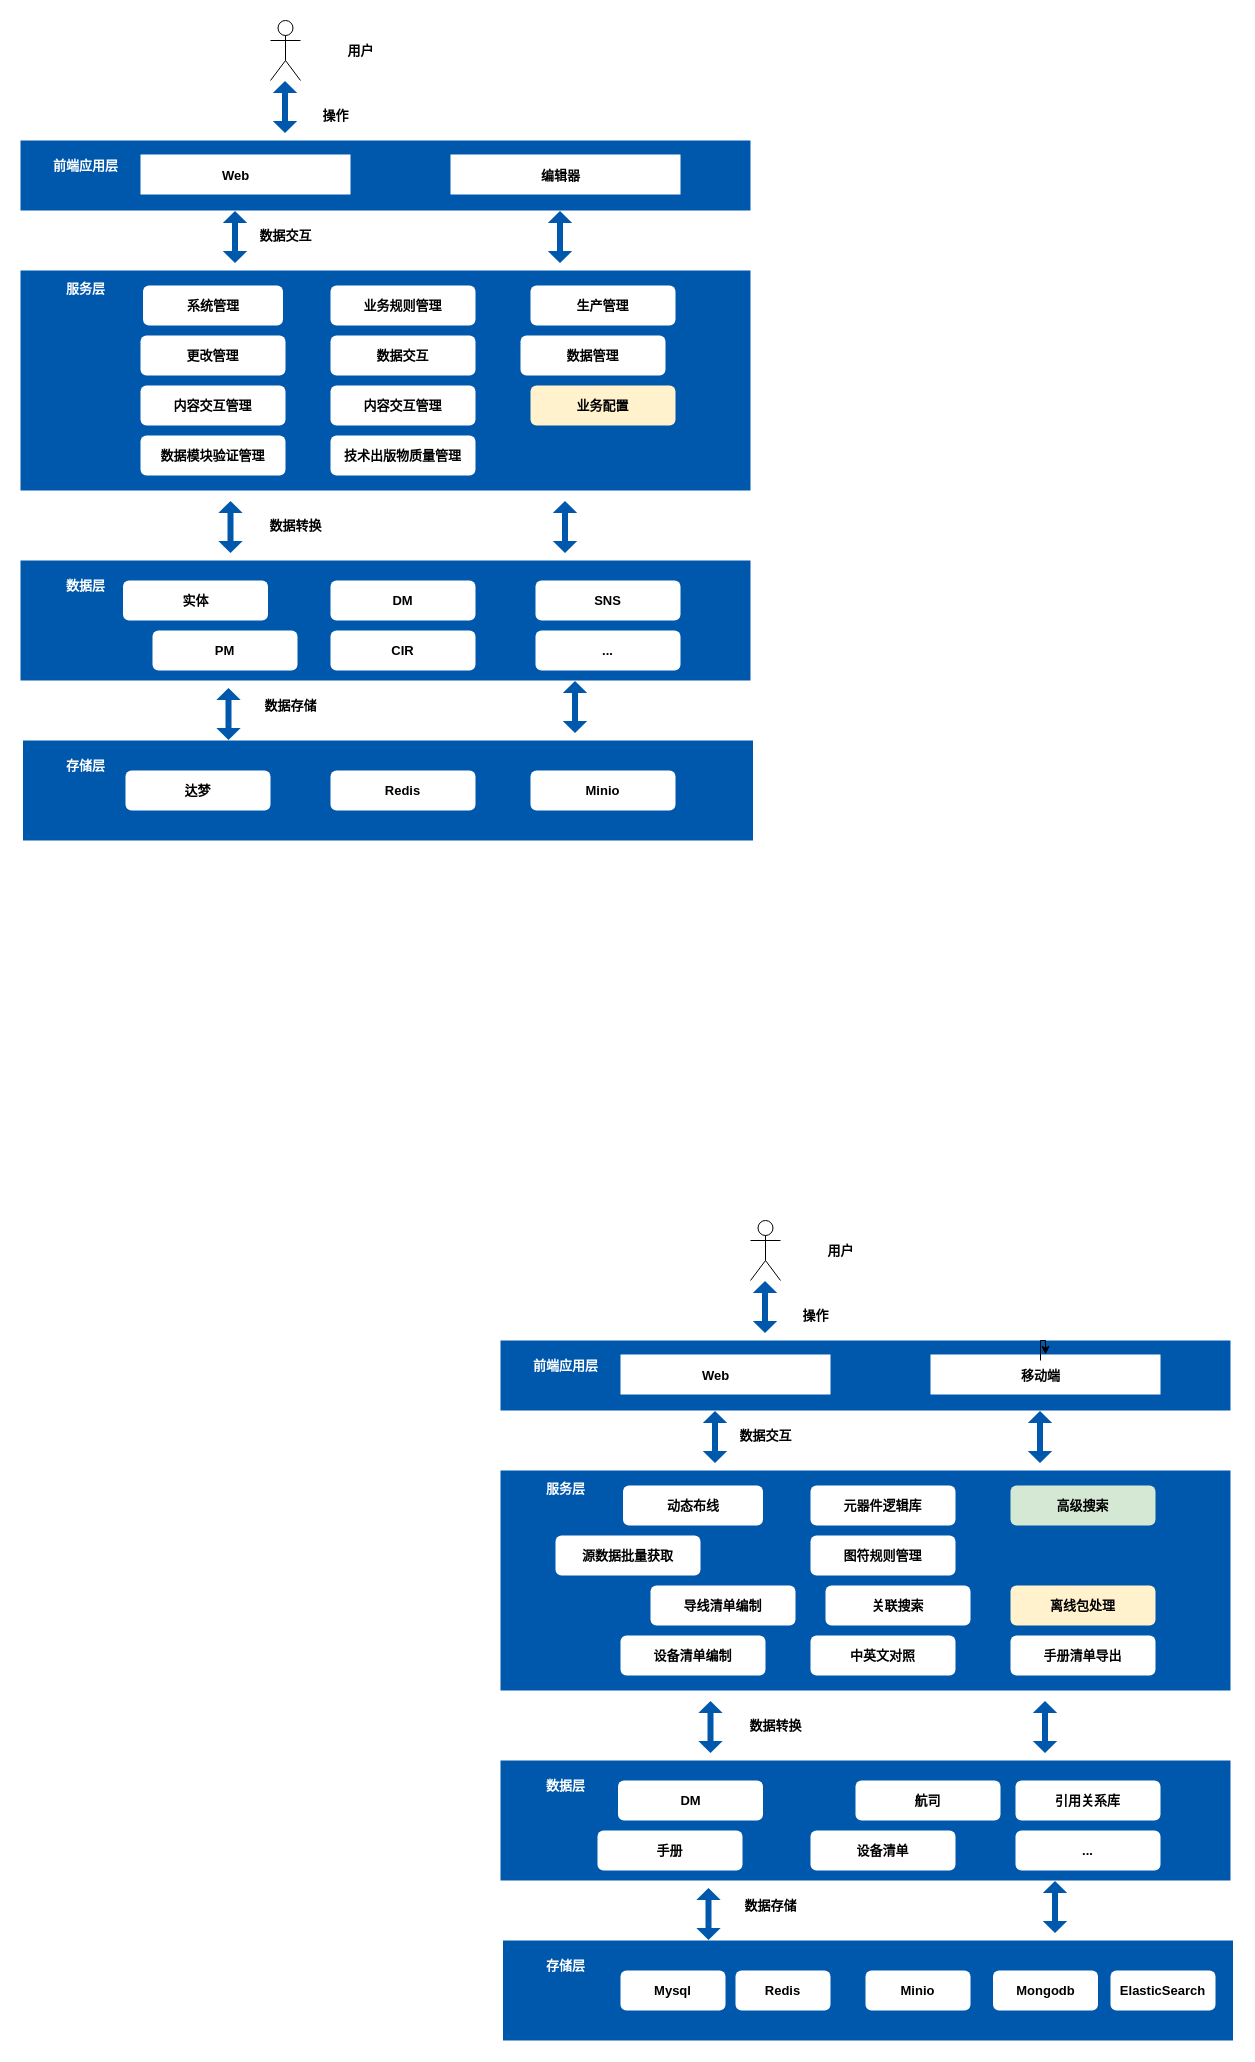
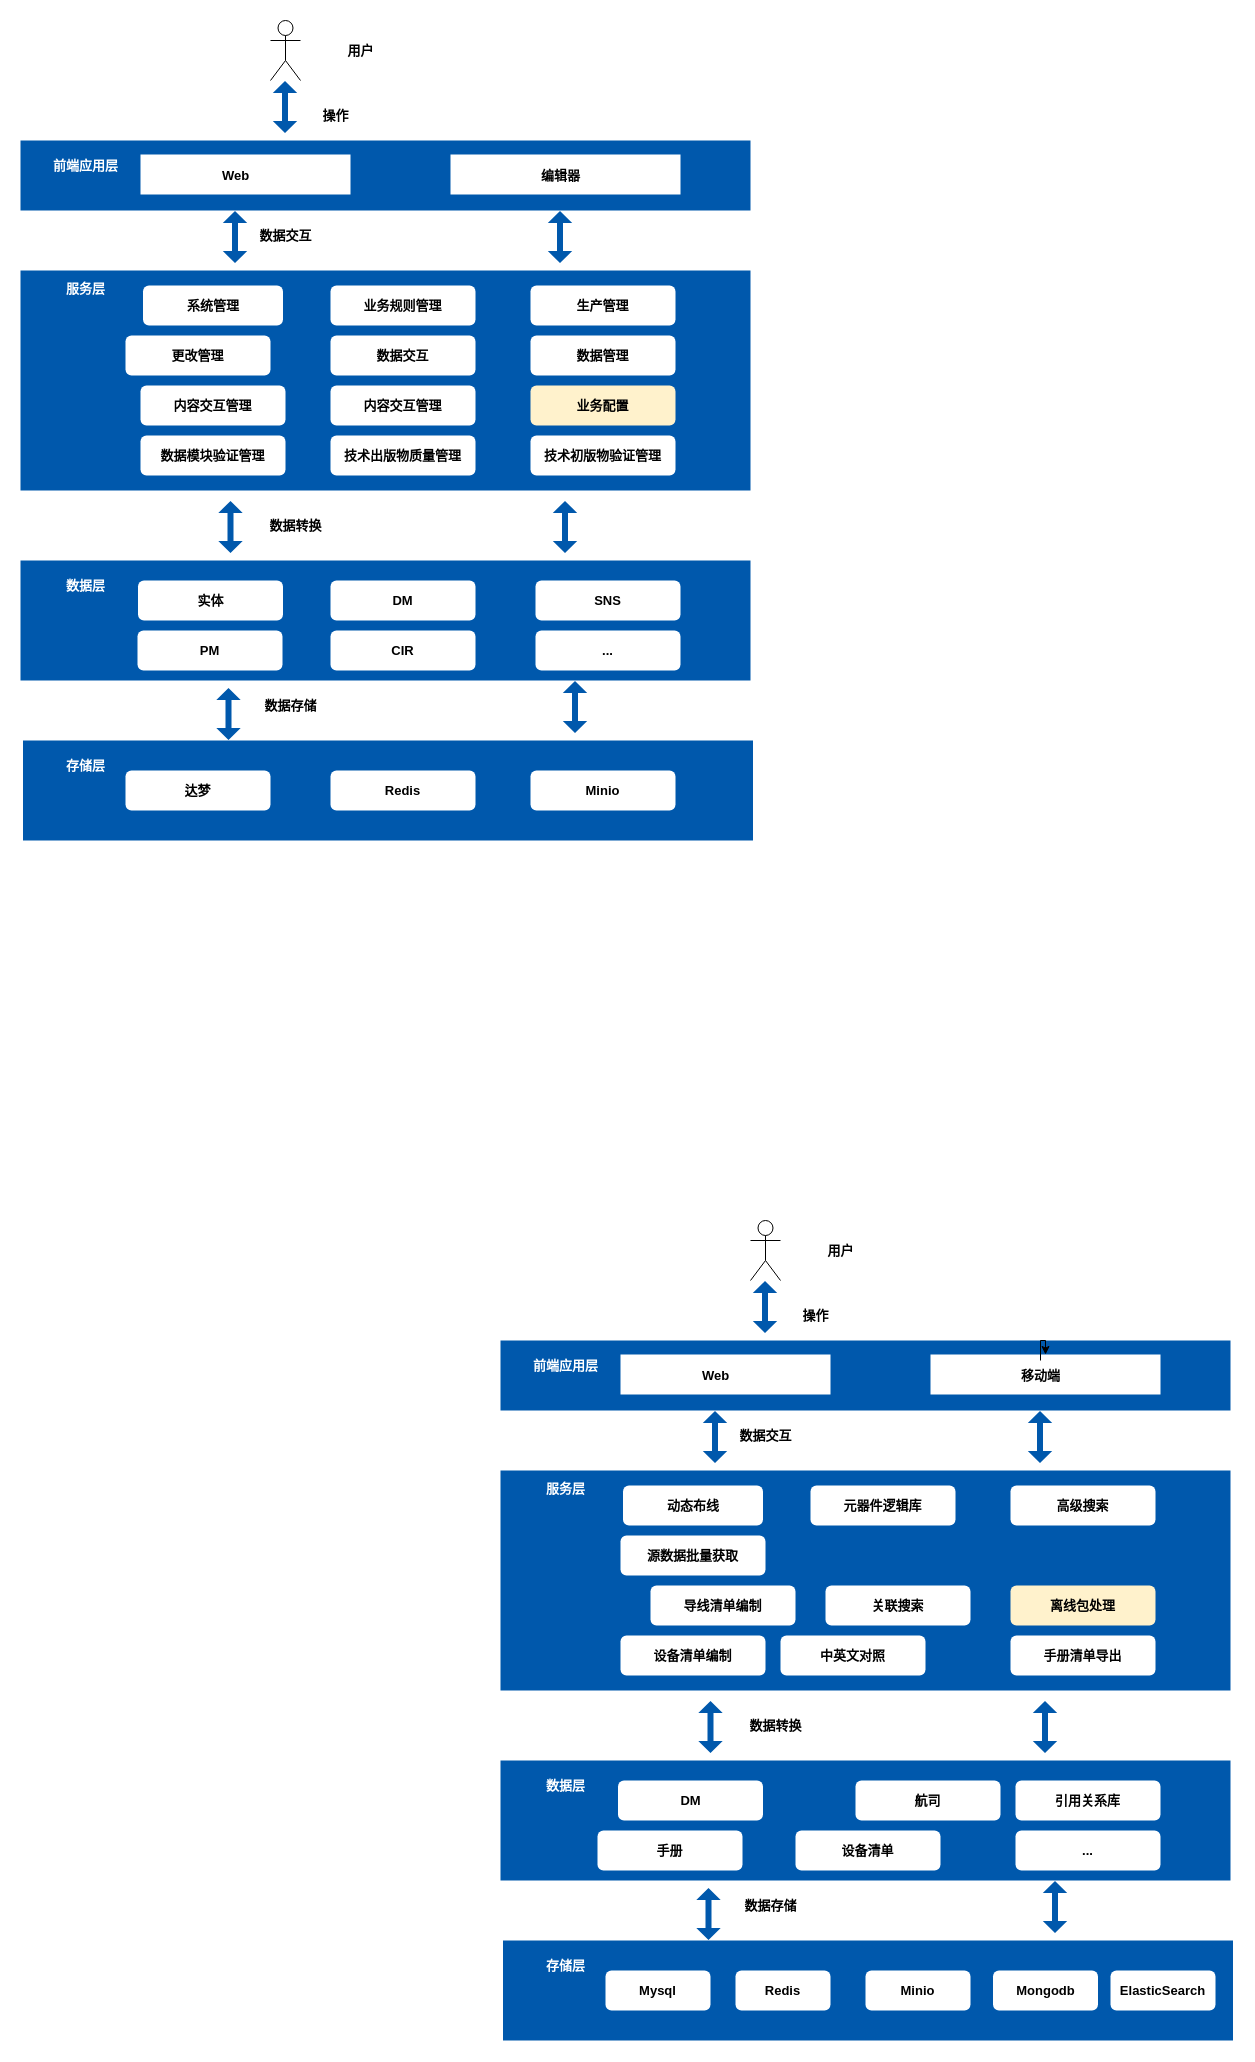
(213, 356) -> (198, 356)
(593, 356) -> (603, 356)
none -> (603, 456)
(196, 601) -> (211, 601)
(225, 651) -> (210, 651)
(1083, 1506) -> (1083, 1506)
(628, 1556) -> (693, 1556)
(883, 1556) -> none
(883, 1656) -> (853, 1656)
(883, 1851) -> (868, 1851)
(673, 1991) -> (658, 1991)
